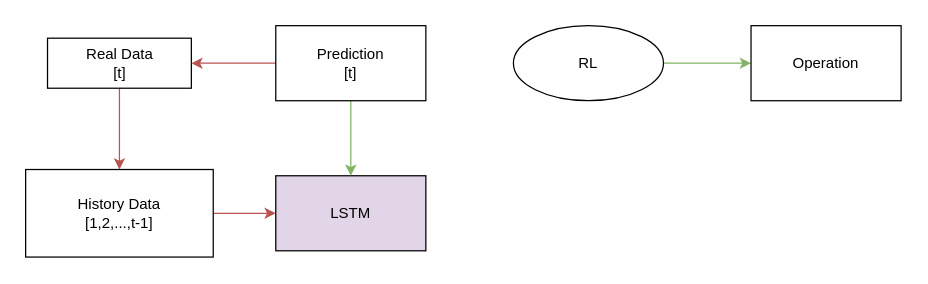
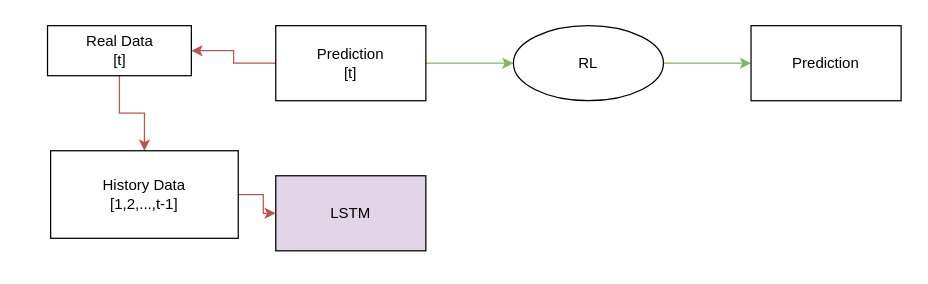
(119, 63) -> (119, 51)
(826, 63) -> (826, 63)
(351, 134) -> (465, 63)
(119, 213) -> (144, 194)
